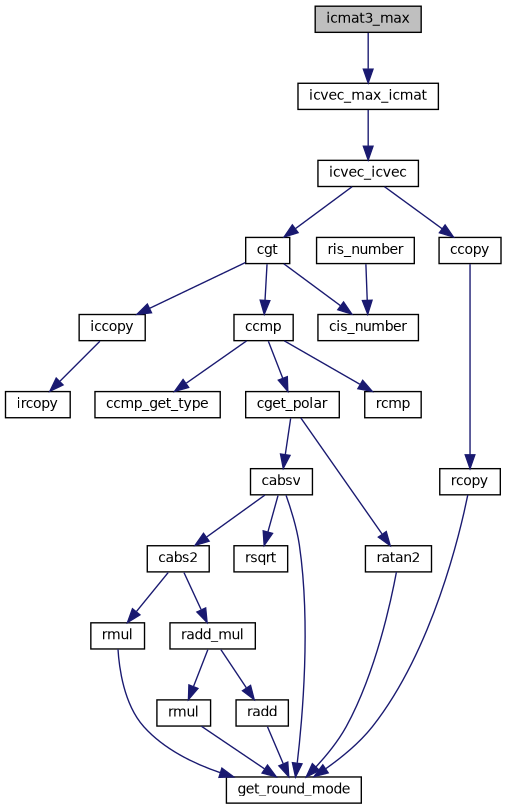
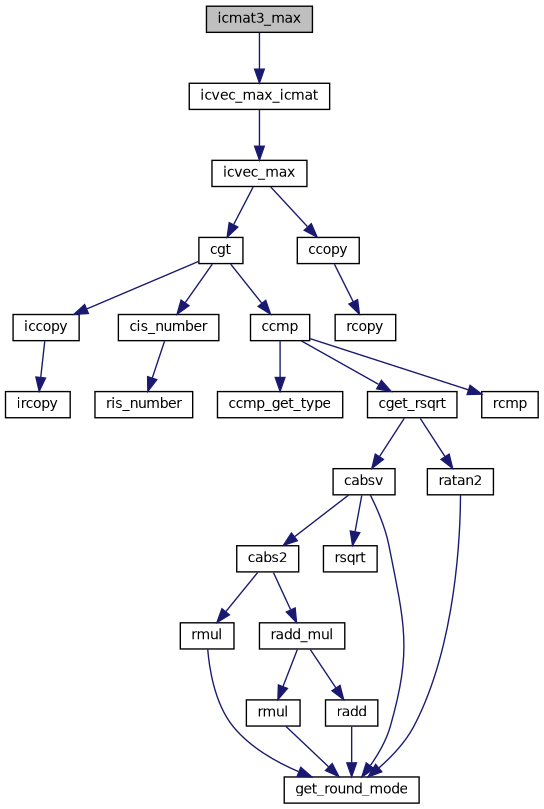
(368, 173) -> (259, 173)
(367, 282) -> (158, 360)
(292, 405) -> (412, 405)
(420, 645) -> none
